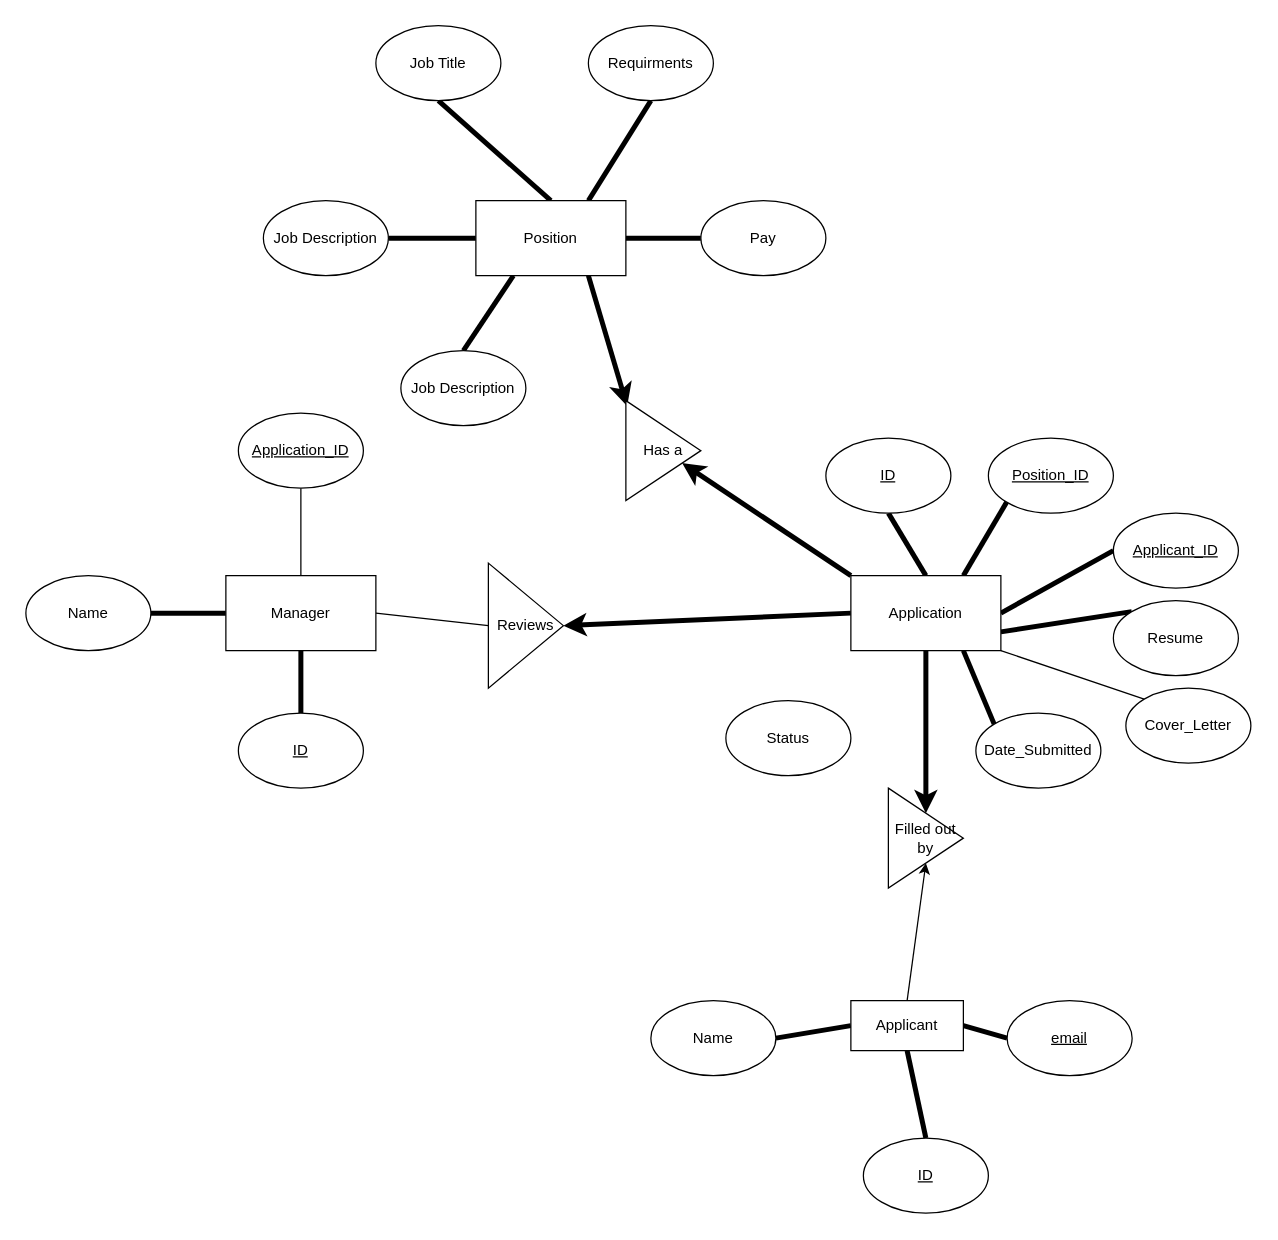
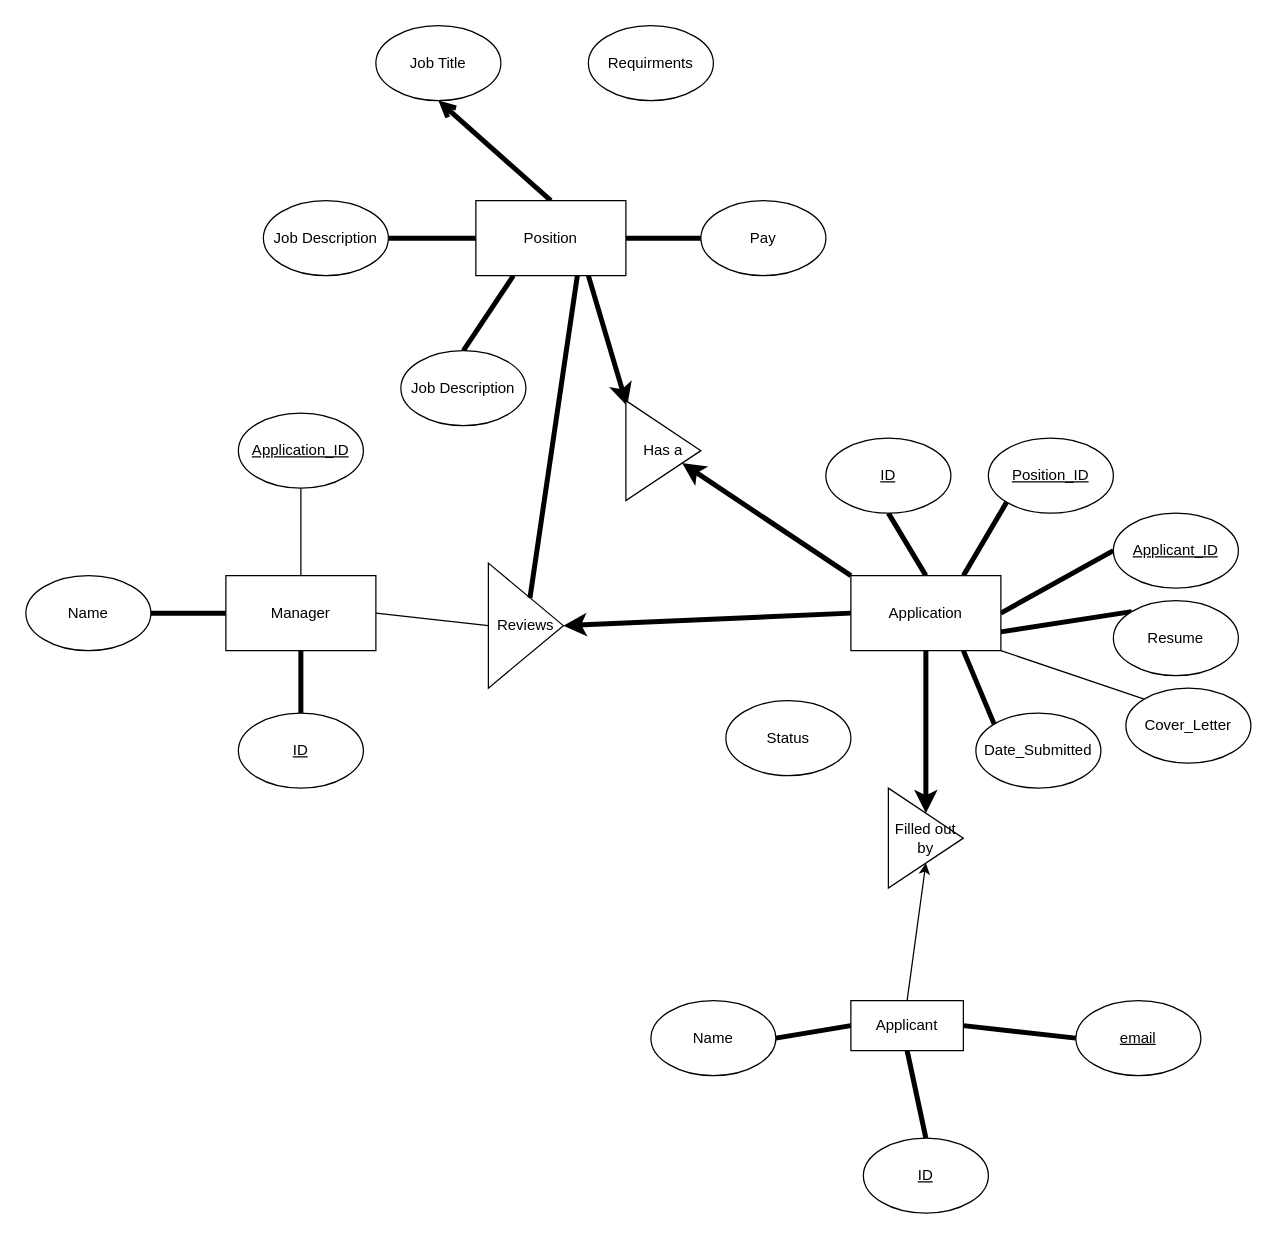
(444, 106) -> (449, 110)
(619, 151) -> (554, 435)
(1069, 1038) -> (1138, 1038)
